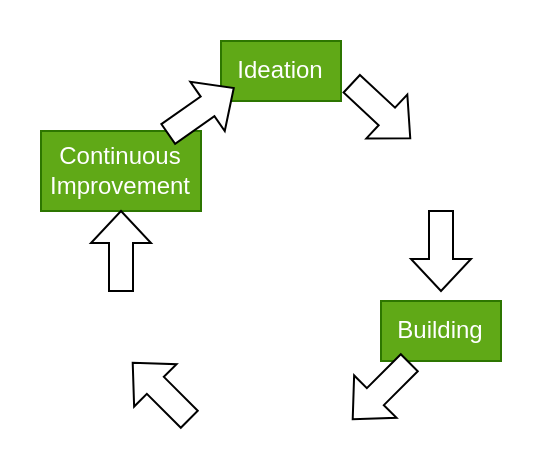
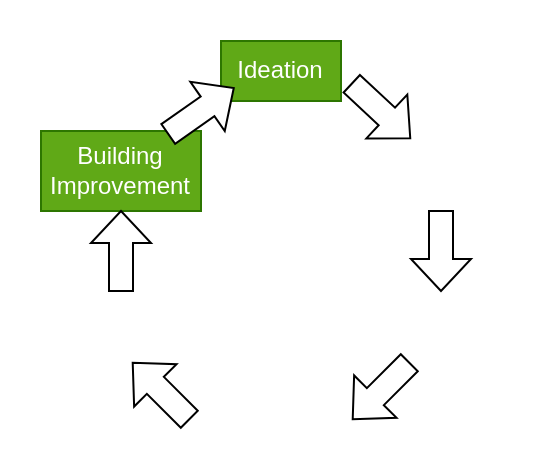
(121, 171) -> (121, 171)
(441, 331) -> none
